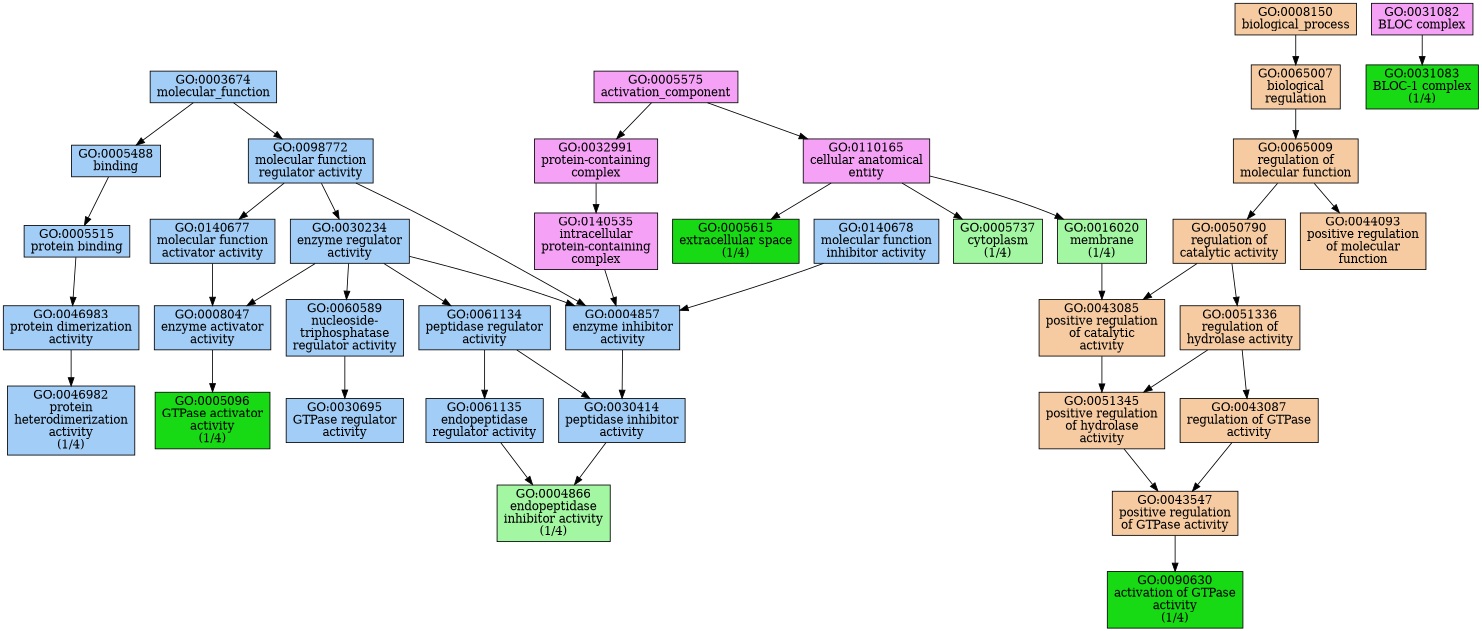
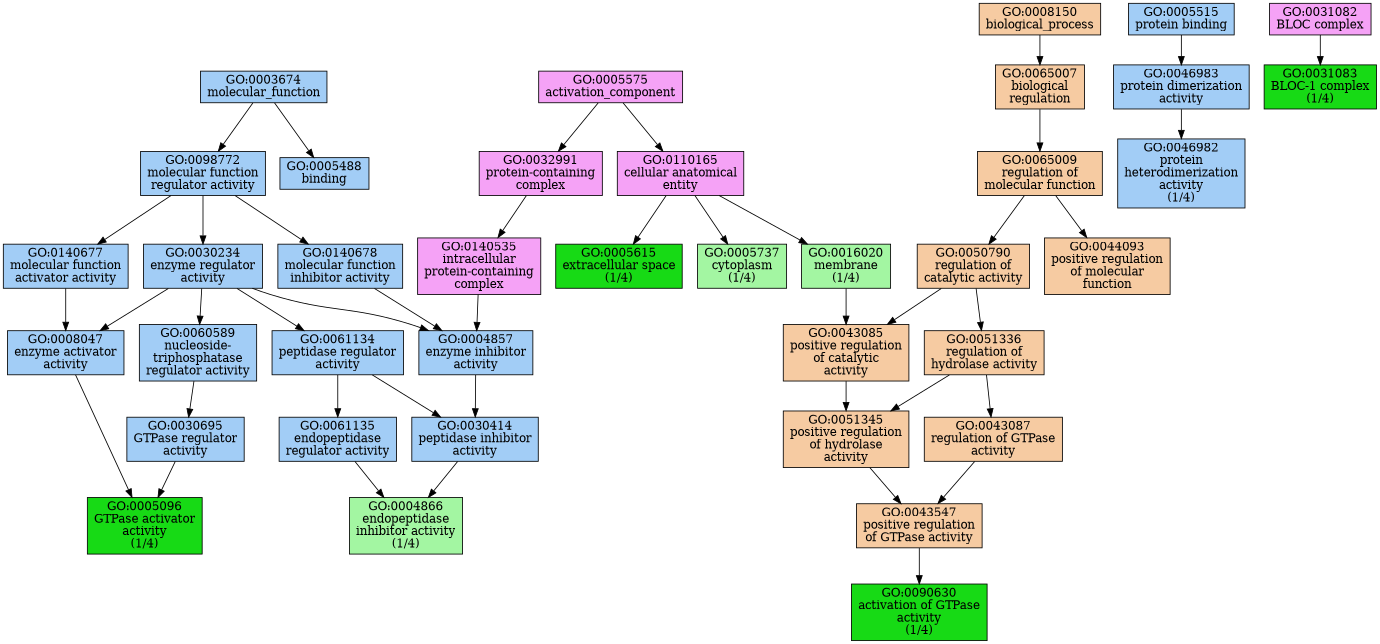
(98, 197) -> none
(468, 240) -> (268, 218)
none -> (168, 476)
